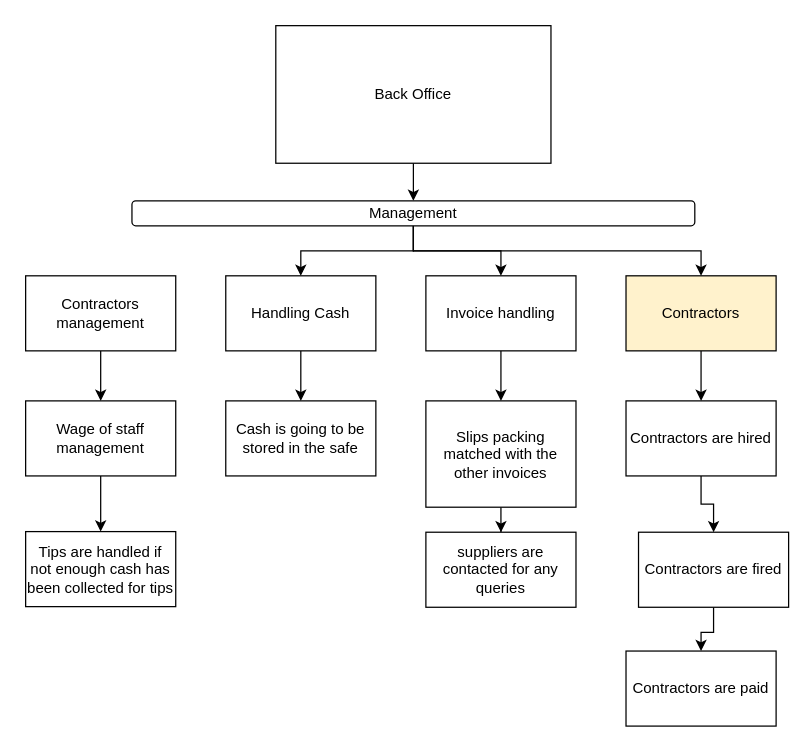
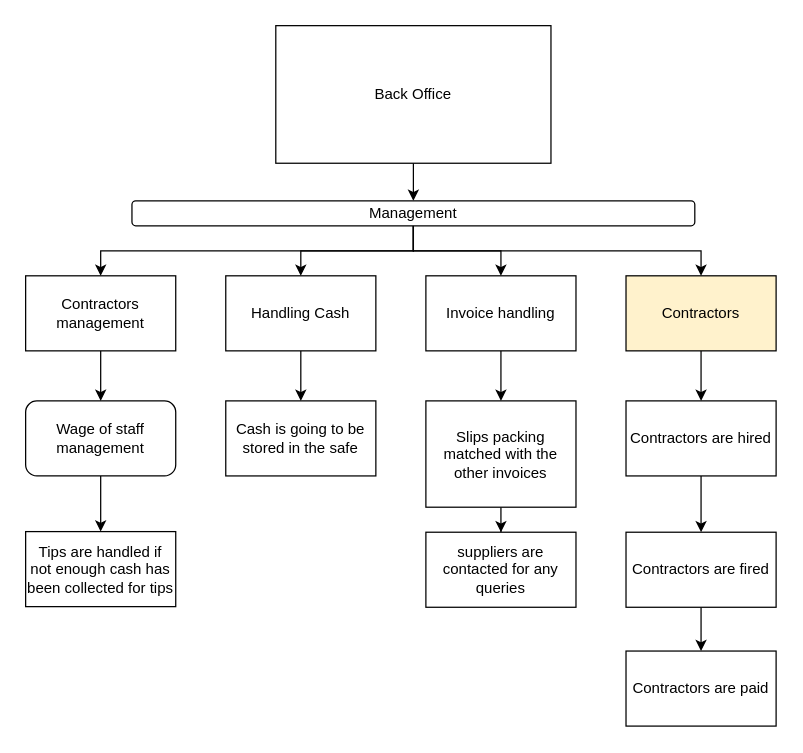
none -> (191, 251)
(101, 438) -> (101, 438)
(713, 569) -> (701, 569)
